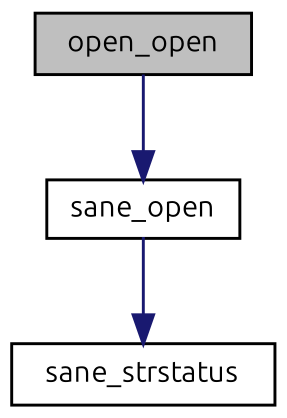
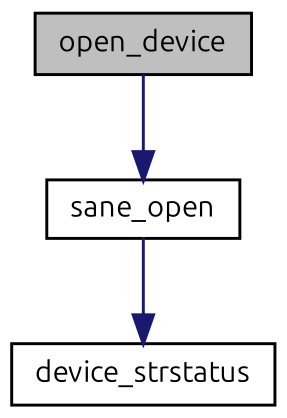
(143, 44) -> (143, 44)
(143, 374) -> (143, 374)
